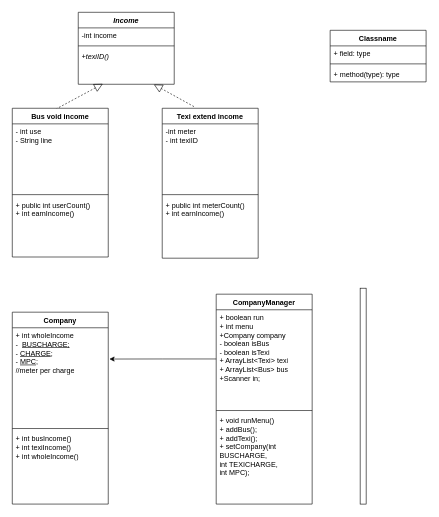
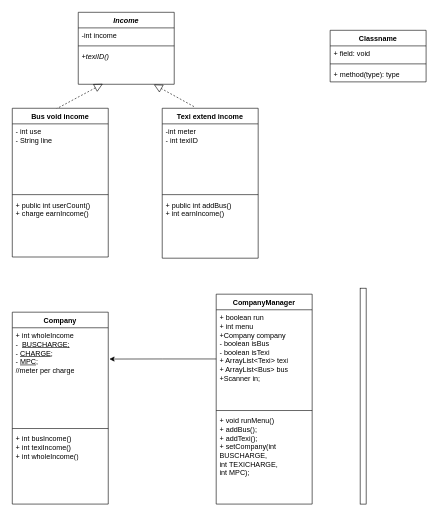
(355, 54) -> (354, 54)
(59, 210) -> (59, 210)
(211, 210) -> (203, 210)
